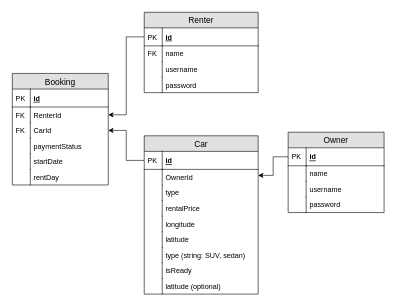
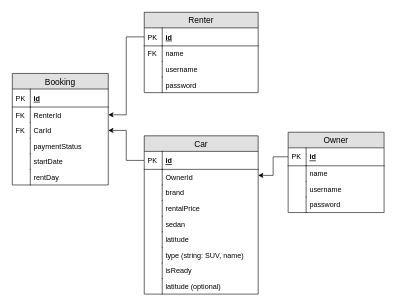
(174, 193) -> (176, 193)
(182, 224) -> (176, 224)
(210, 256) -> (208, 256)
